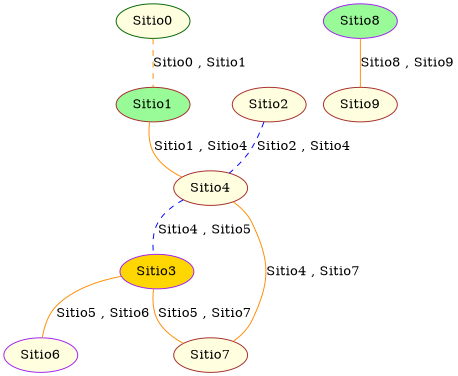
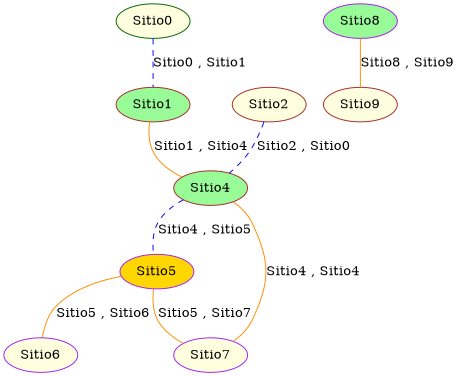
(153, 63) -> (153, 63)
(304, 146) -> (304, 146)
(211, 188) -> (211, 188)
(157, 272) -> (157, 272)
(313, 272) -> (313, 272)
(211, 355) -> (211, 355)
